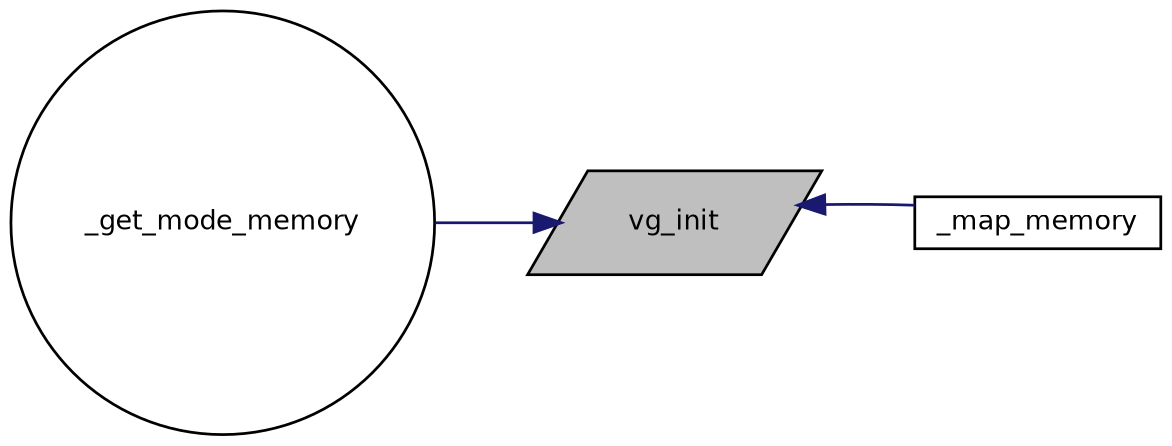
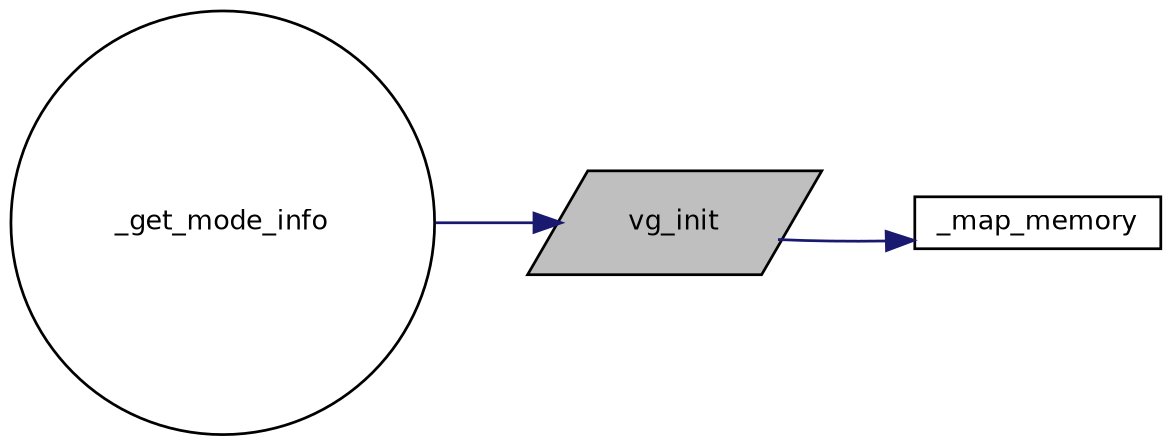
(870, 204) -> (832, 241)
(223, 223) -> (223, 223)
